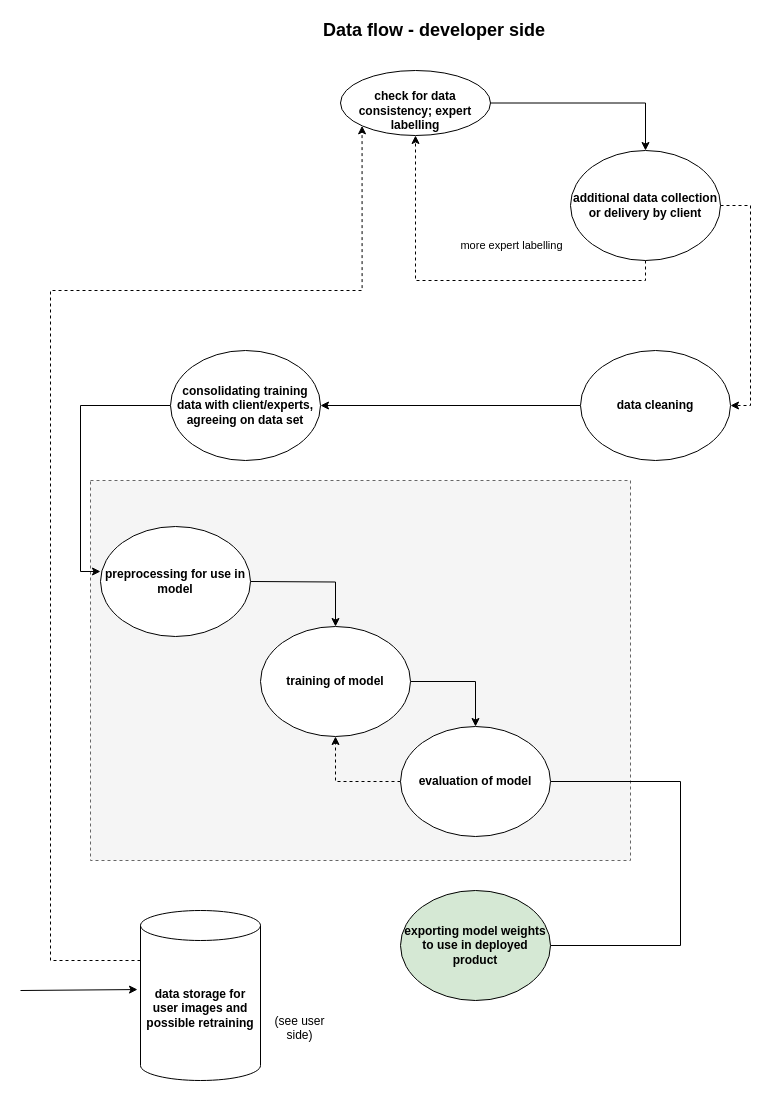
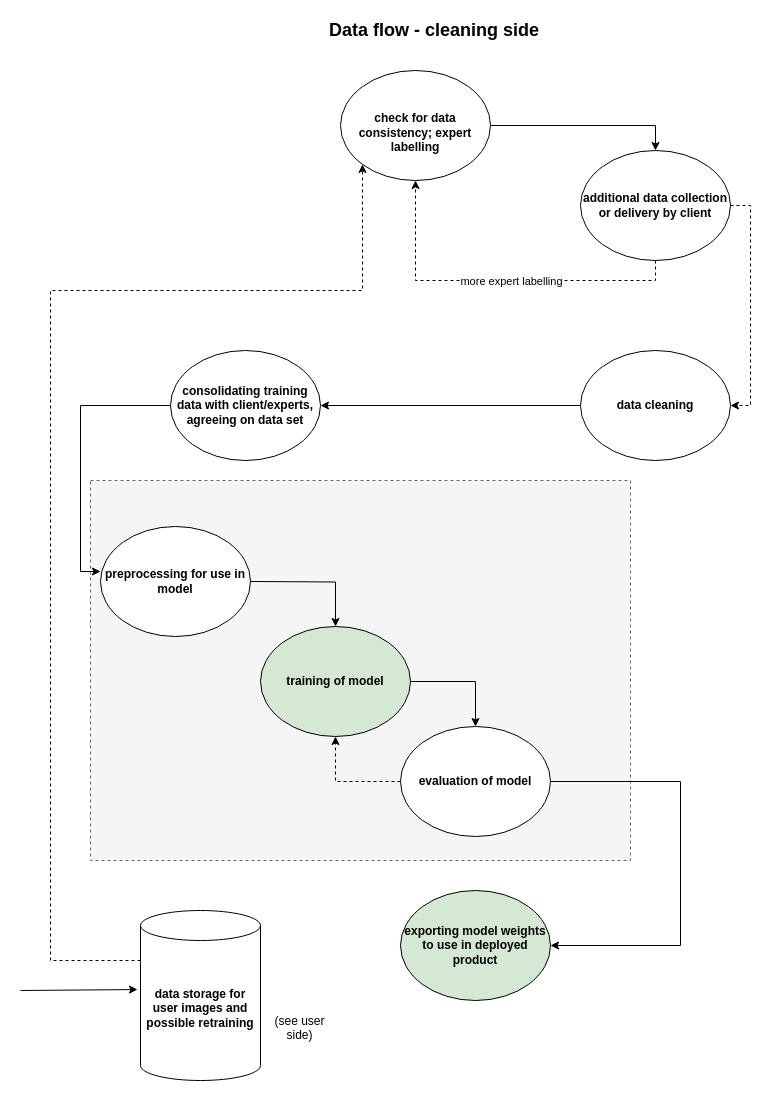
(435, 31) -> (435, 31)
(416, 103) -> (416, 126)
(646, 206) -> (656, 206)
(336, 682) -> (336, 682)
(557, 946) -> (559, 946)
